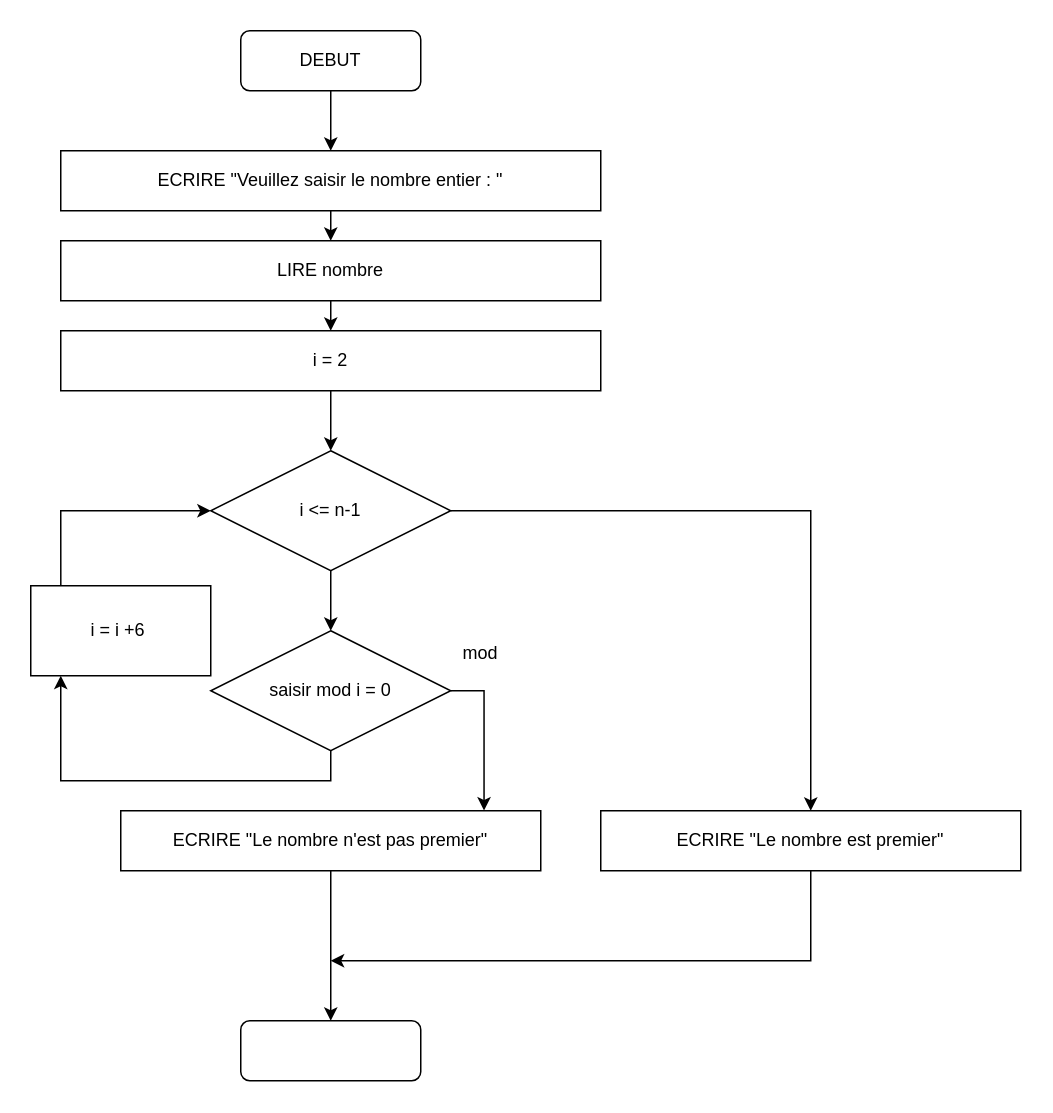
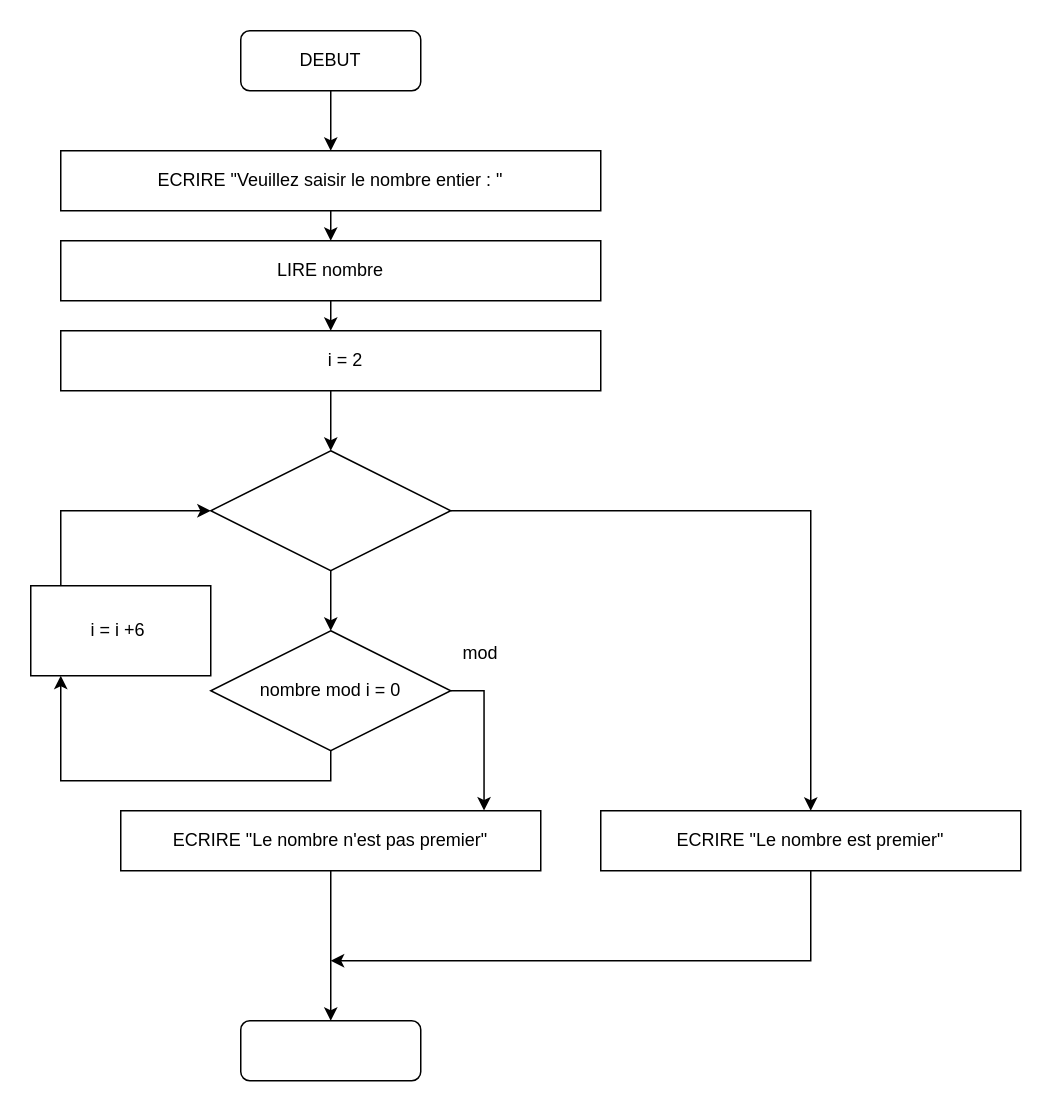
(331, 361) -> (346, 361)
(331, 511) -> none
(331, 691) -> (331, 691)
